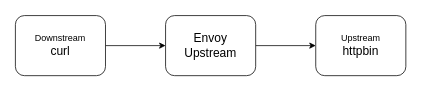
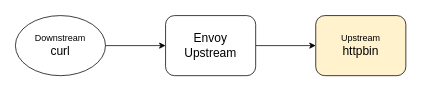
(60, 45) -> (60, 45)
(360, 45) -> (360, 45)
